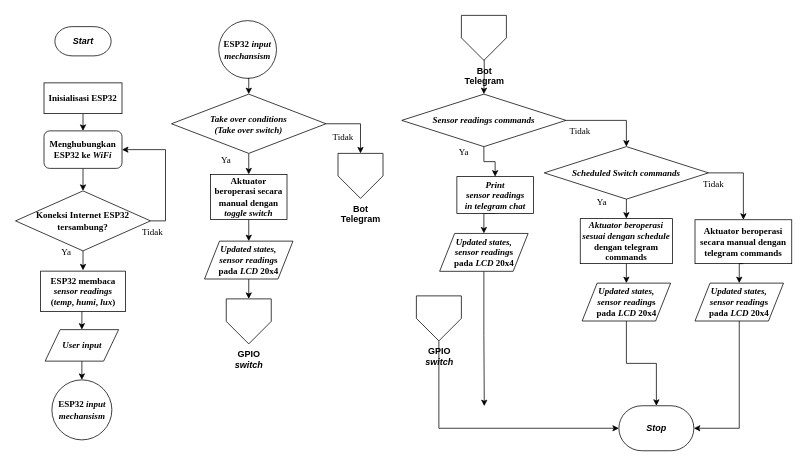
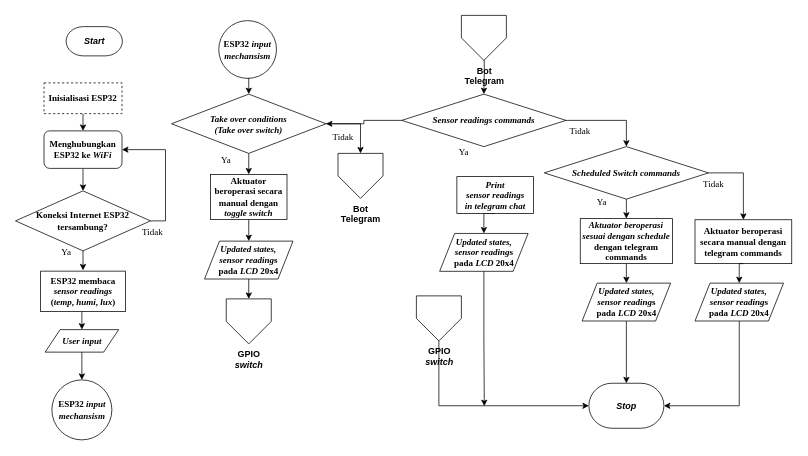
(83, 41) -> (94, 41)
(83, 98) -> (83, 98)
(493, 162) -> (380, 120)
(82, 345) -> (82, 341)
(656, 428) -> (626, 406)
